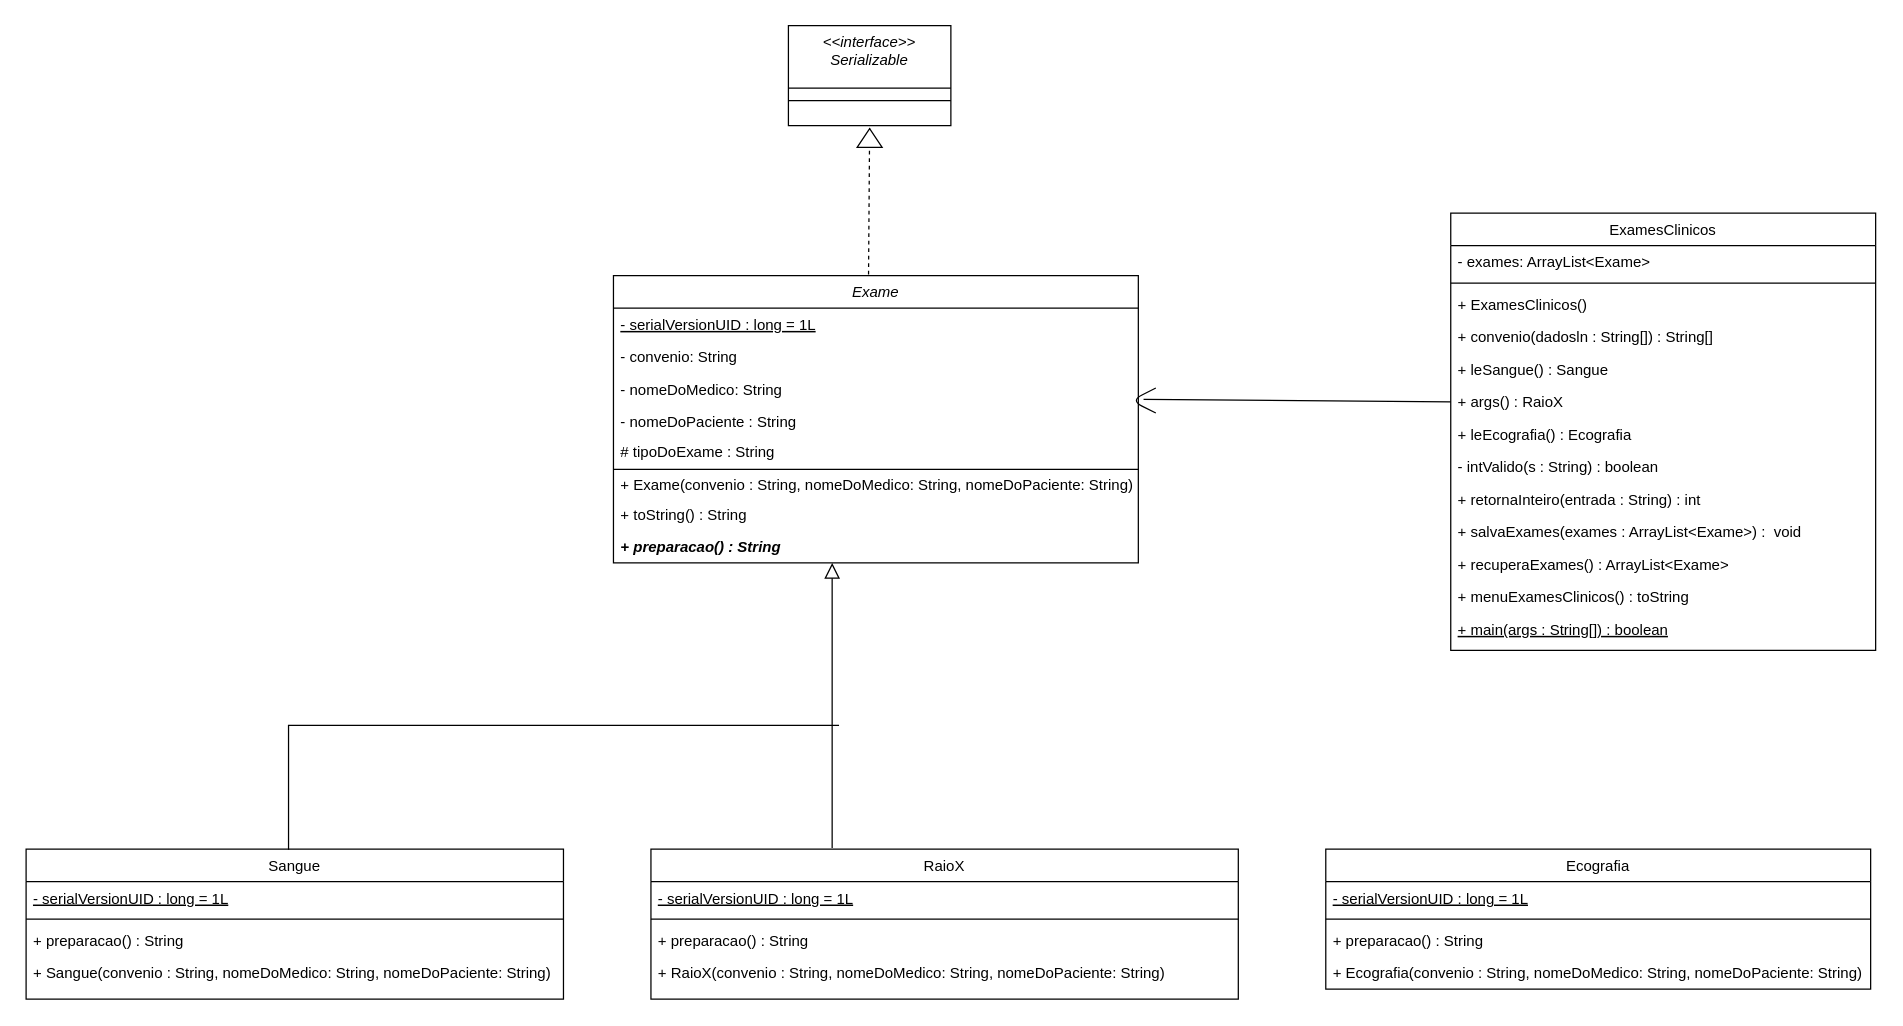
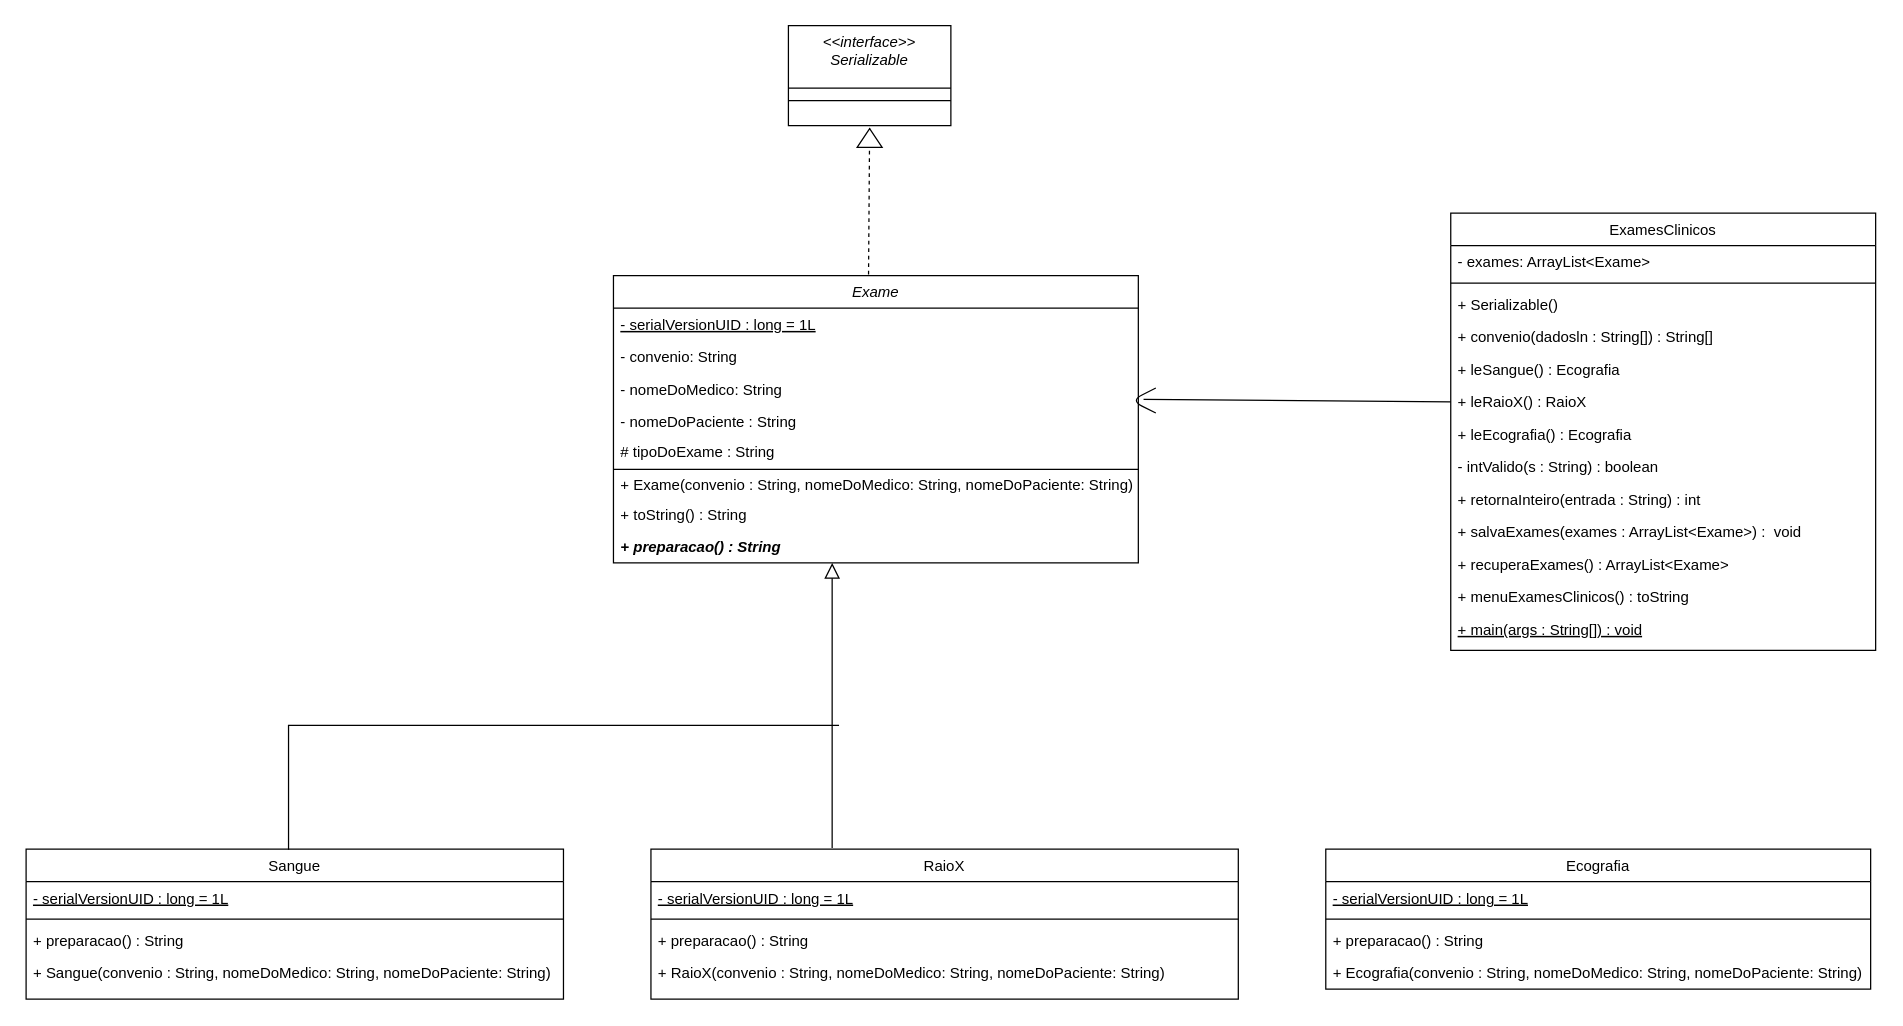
(1525, 305) -> (1515, 305)
(1536, 370) -> (1547, 370)
(1515, 403) -> (1524, 403)
(1577, 630) -> (1564, 630)
